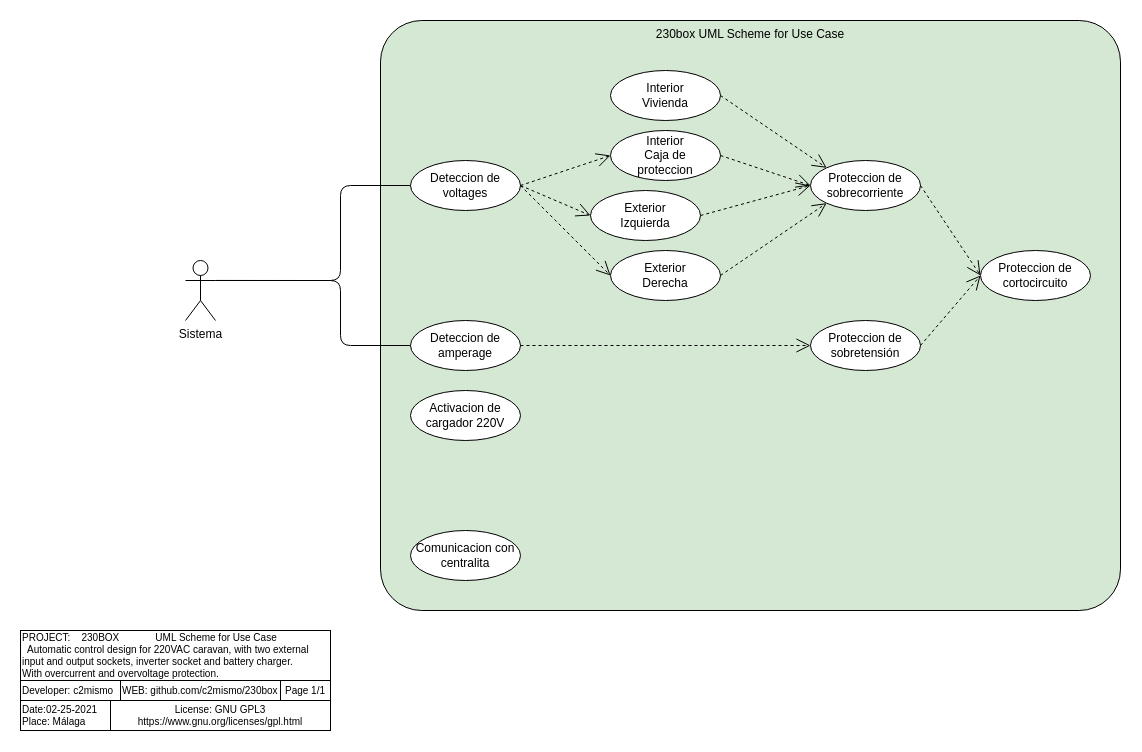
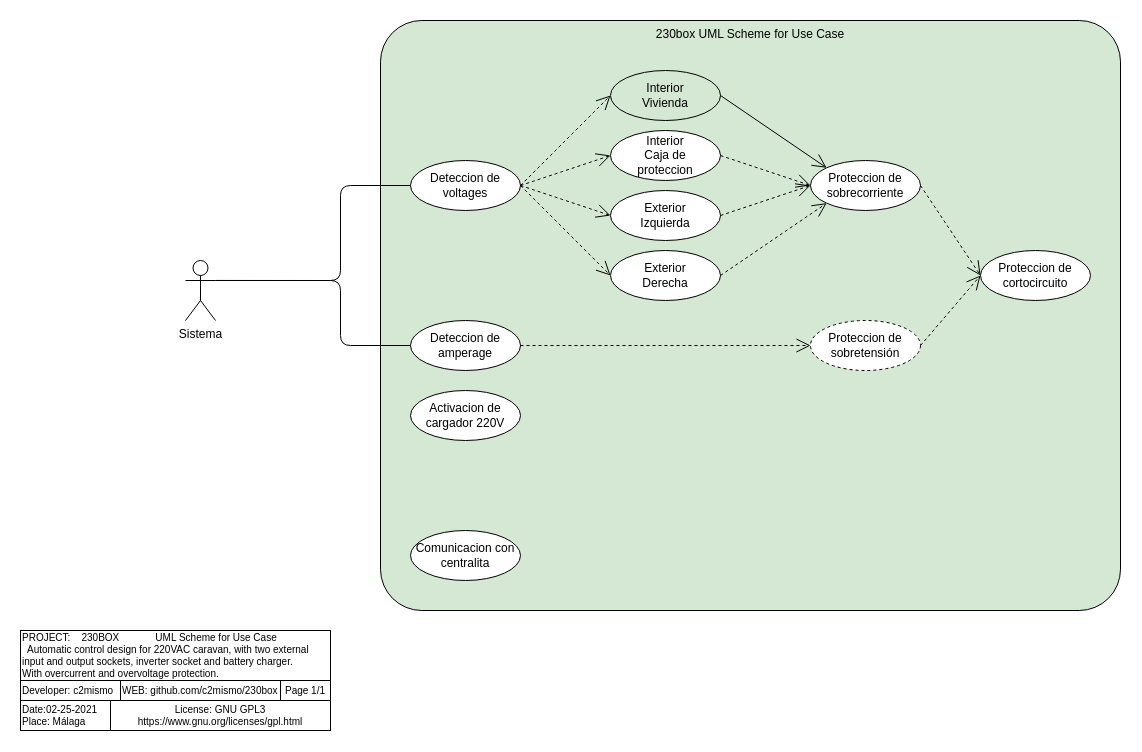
(666, 96) -> (666, 96)
(773, 131) -> (773, 131)
none -> (566, 140)
(646, 216) -> (666, 216)
(866, 346) -> (866, 346)
